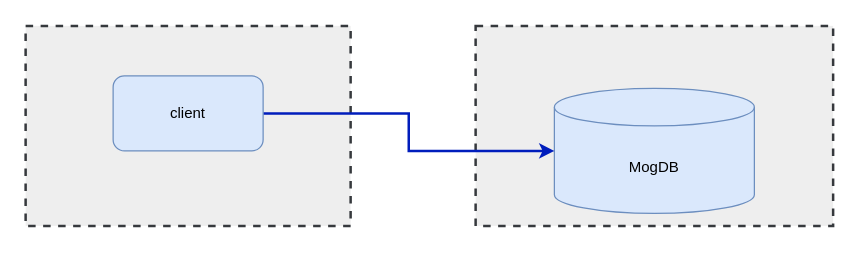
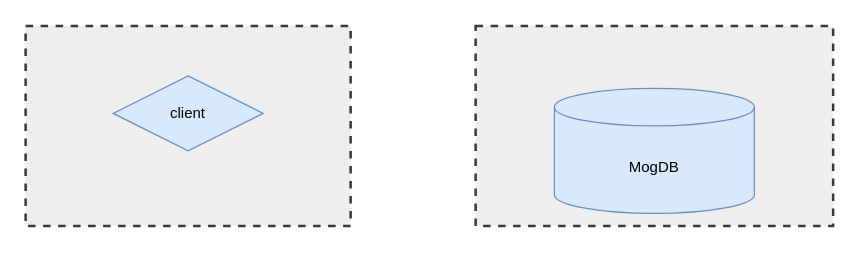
(188, 113) -> (188, 113)
(409, 126) -> none
